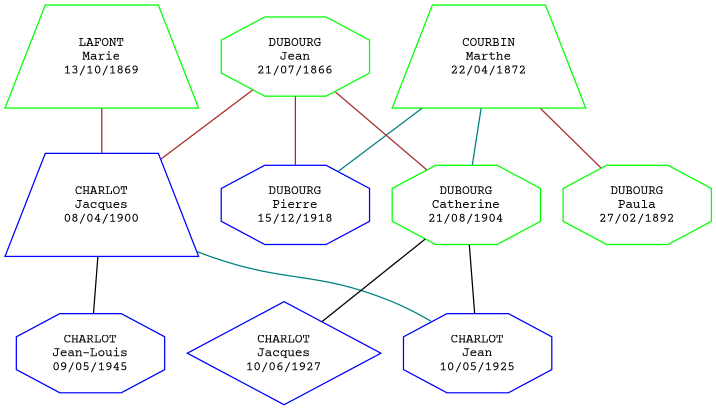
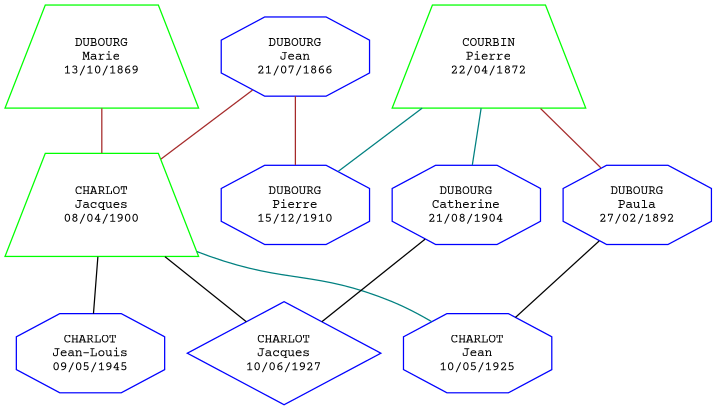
(102, 57) -> (102, 57)
(295, 57) -> (295, 57)
(489, 57) -> (489, 57)
(379, 129) -> none
(102, 205) -> (102, 205)
(295, 205) -> (295, 205)
(466, 205) -> (466, 205)
(637, 205) -> (637, 205)
(472, 279) -> (557, 279)
none -> (206, 289)
